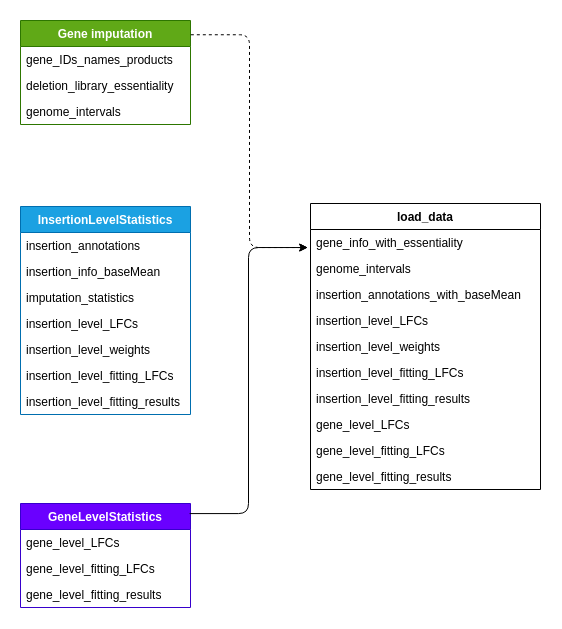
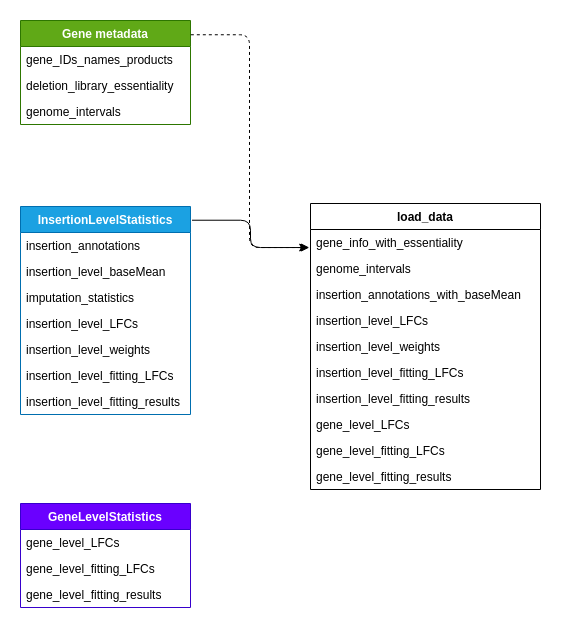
(105, 34) -> (105, 34)
none -> (218, 220)
(99, 272) -> (100, 272)
(249, 407) -> none
